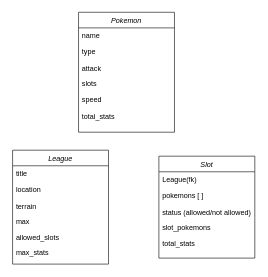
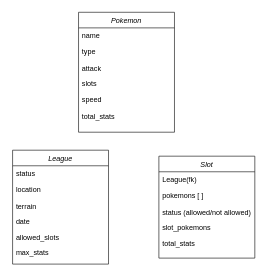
(24, 174) -> (28, 174)
(22, 222) -> (24, 222)
